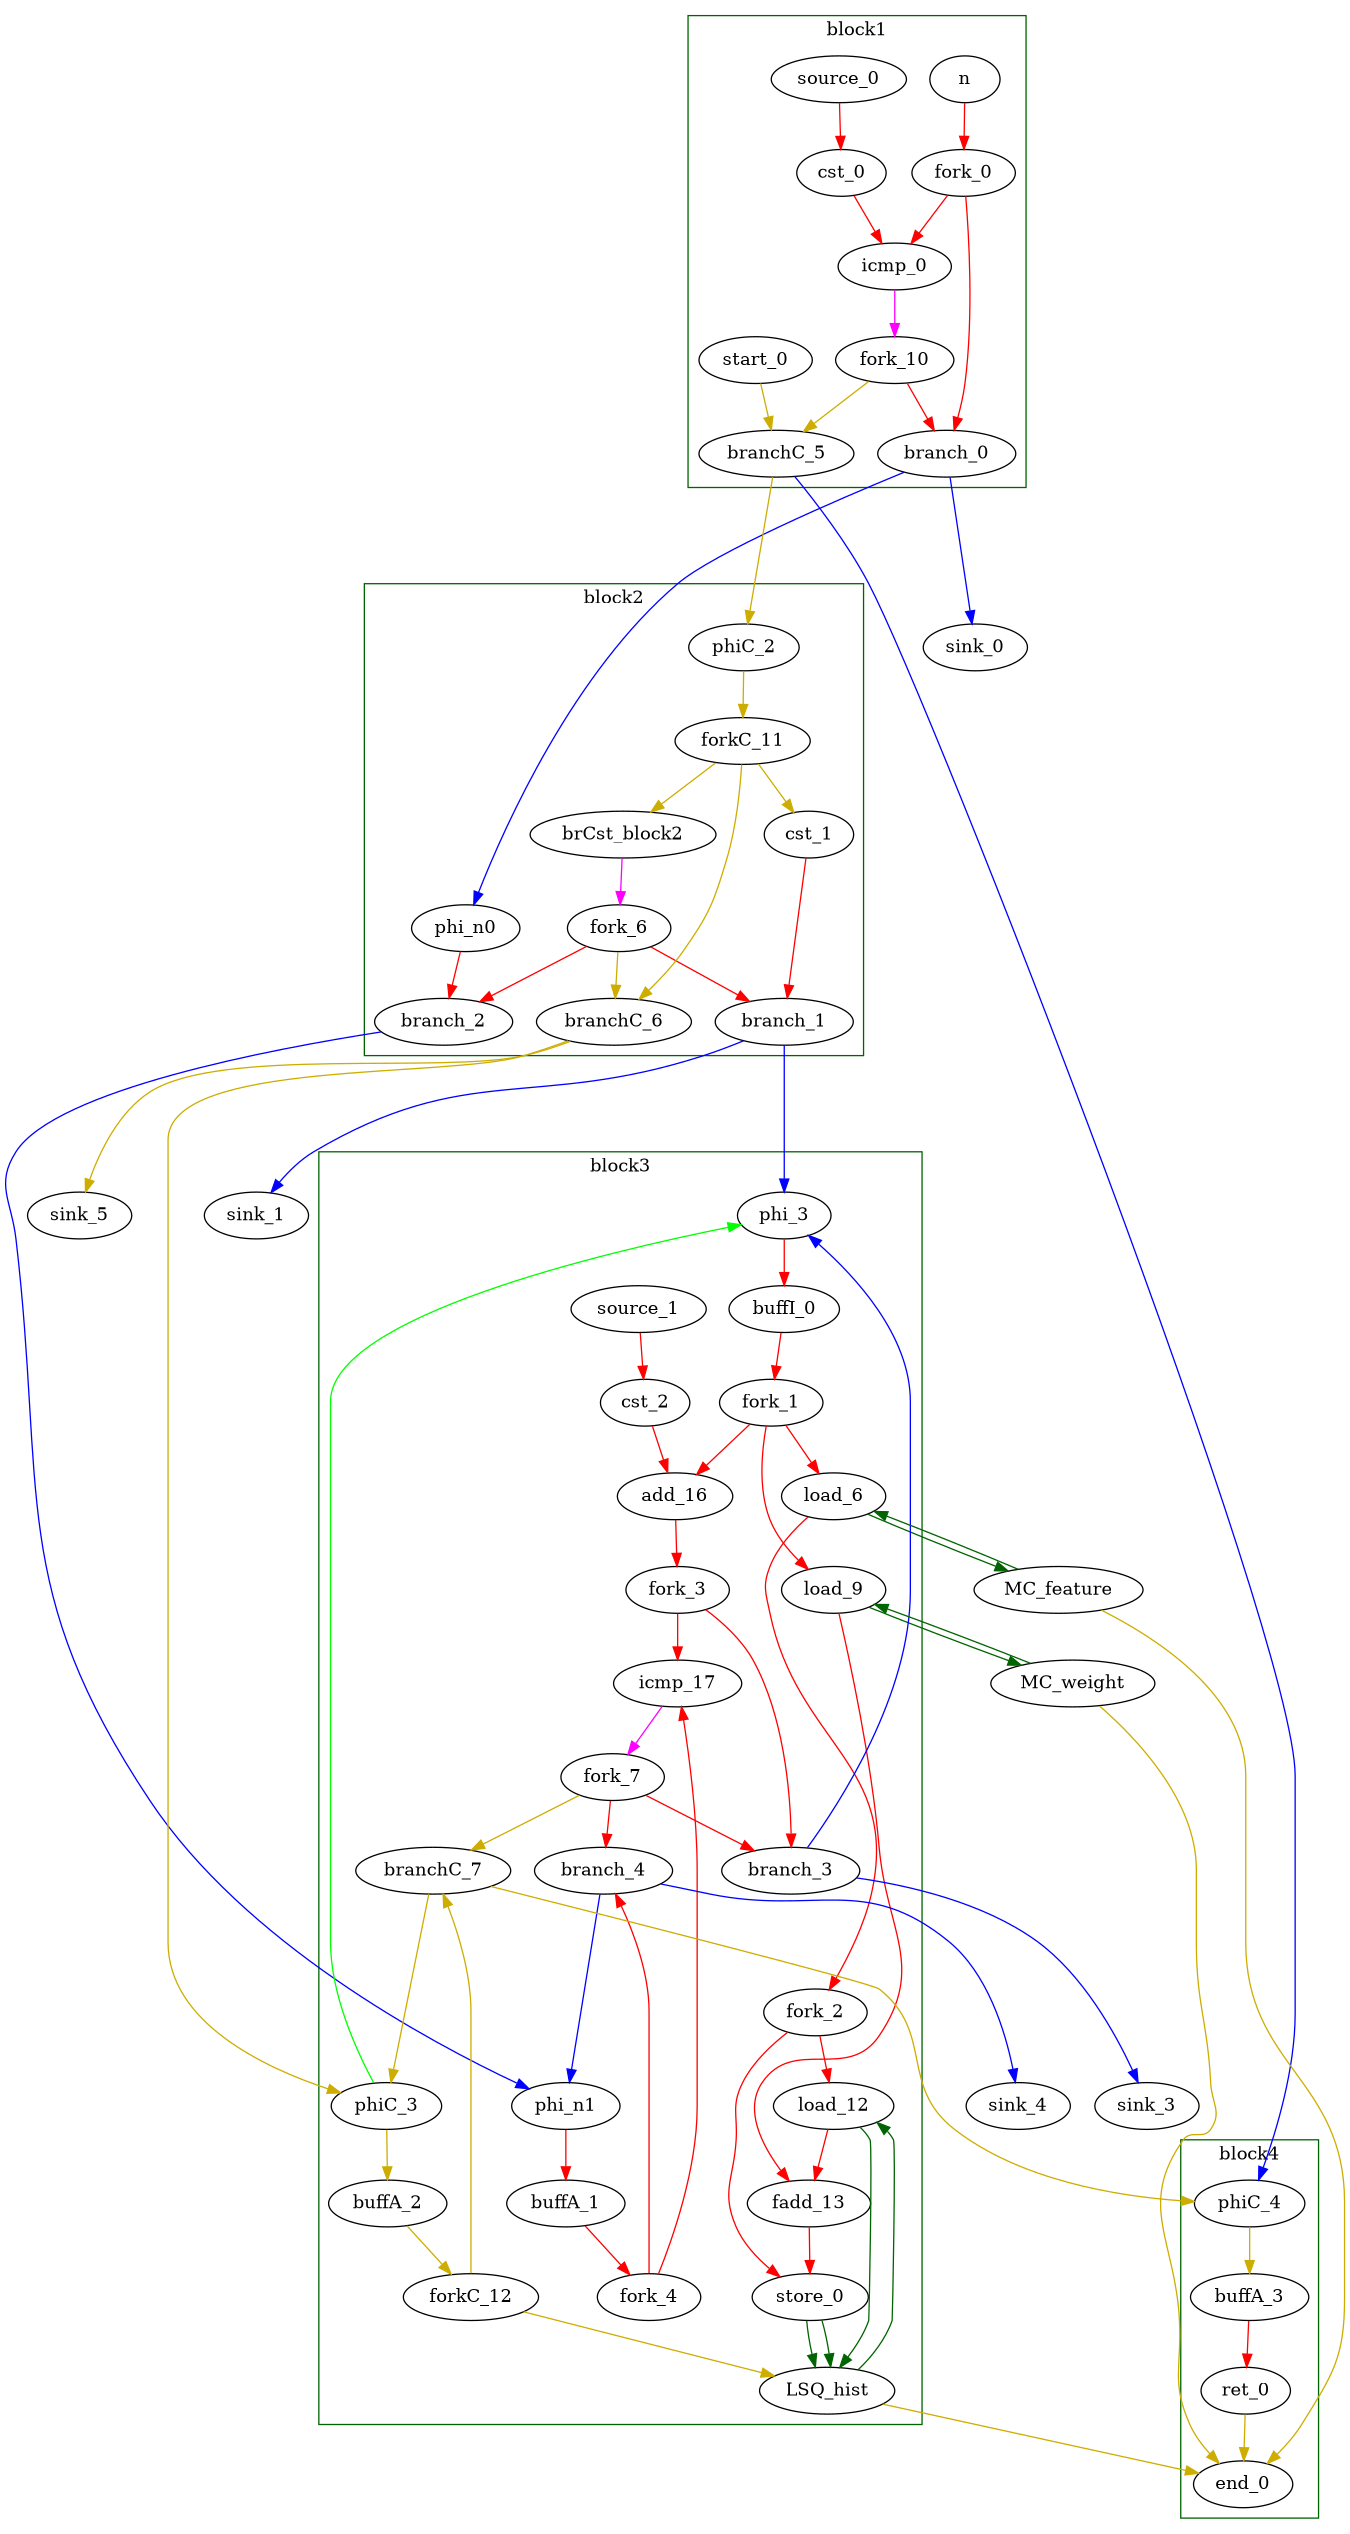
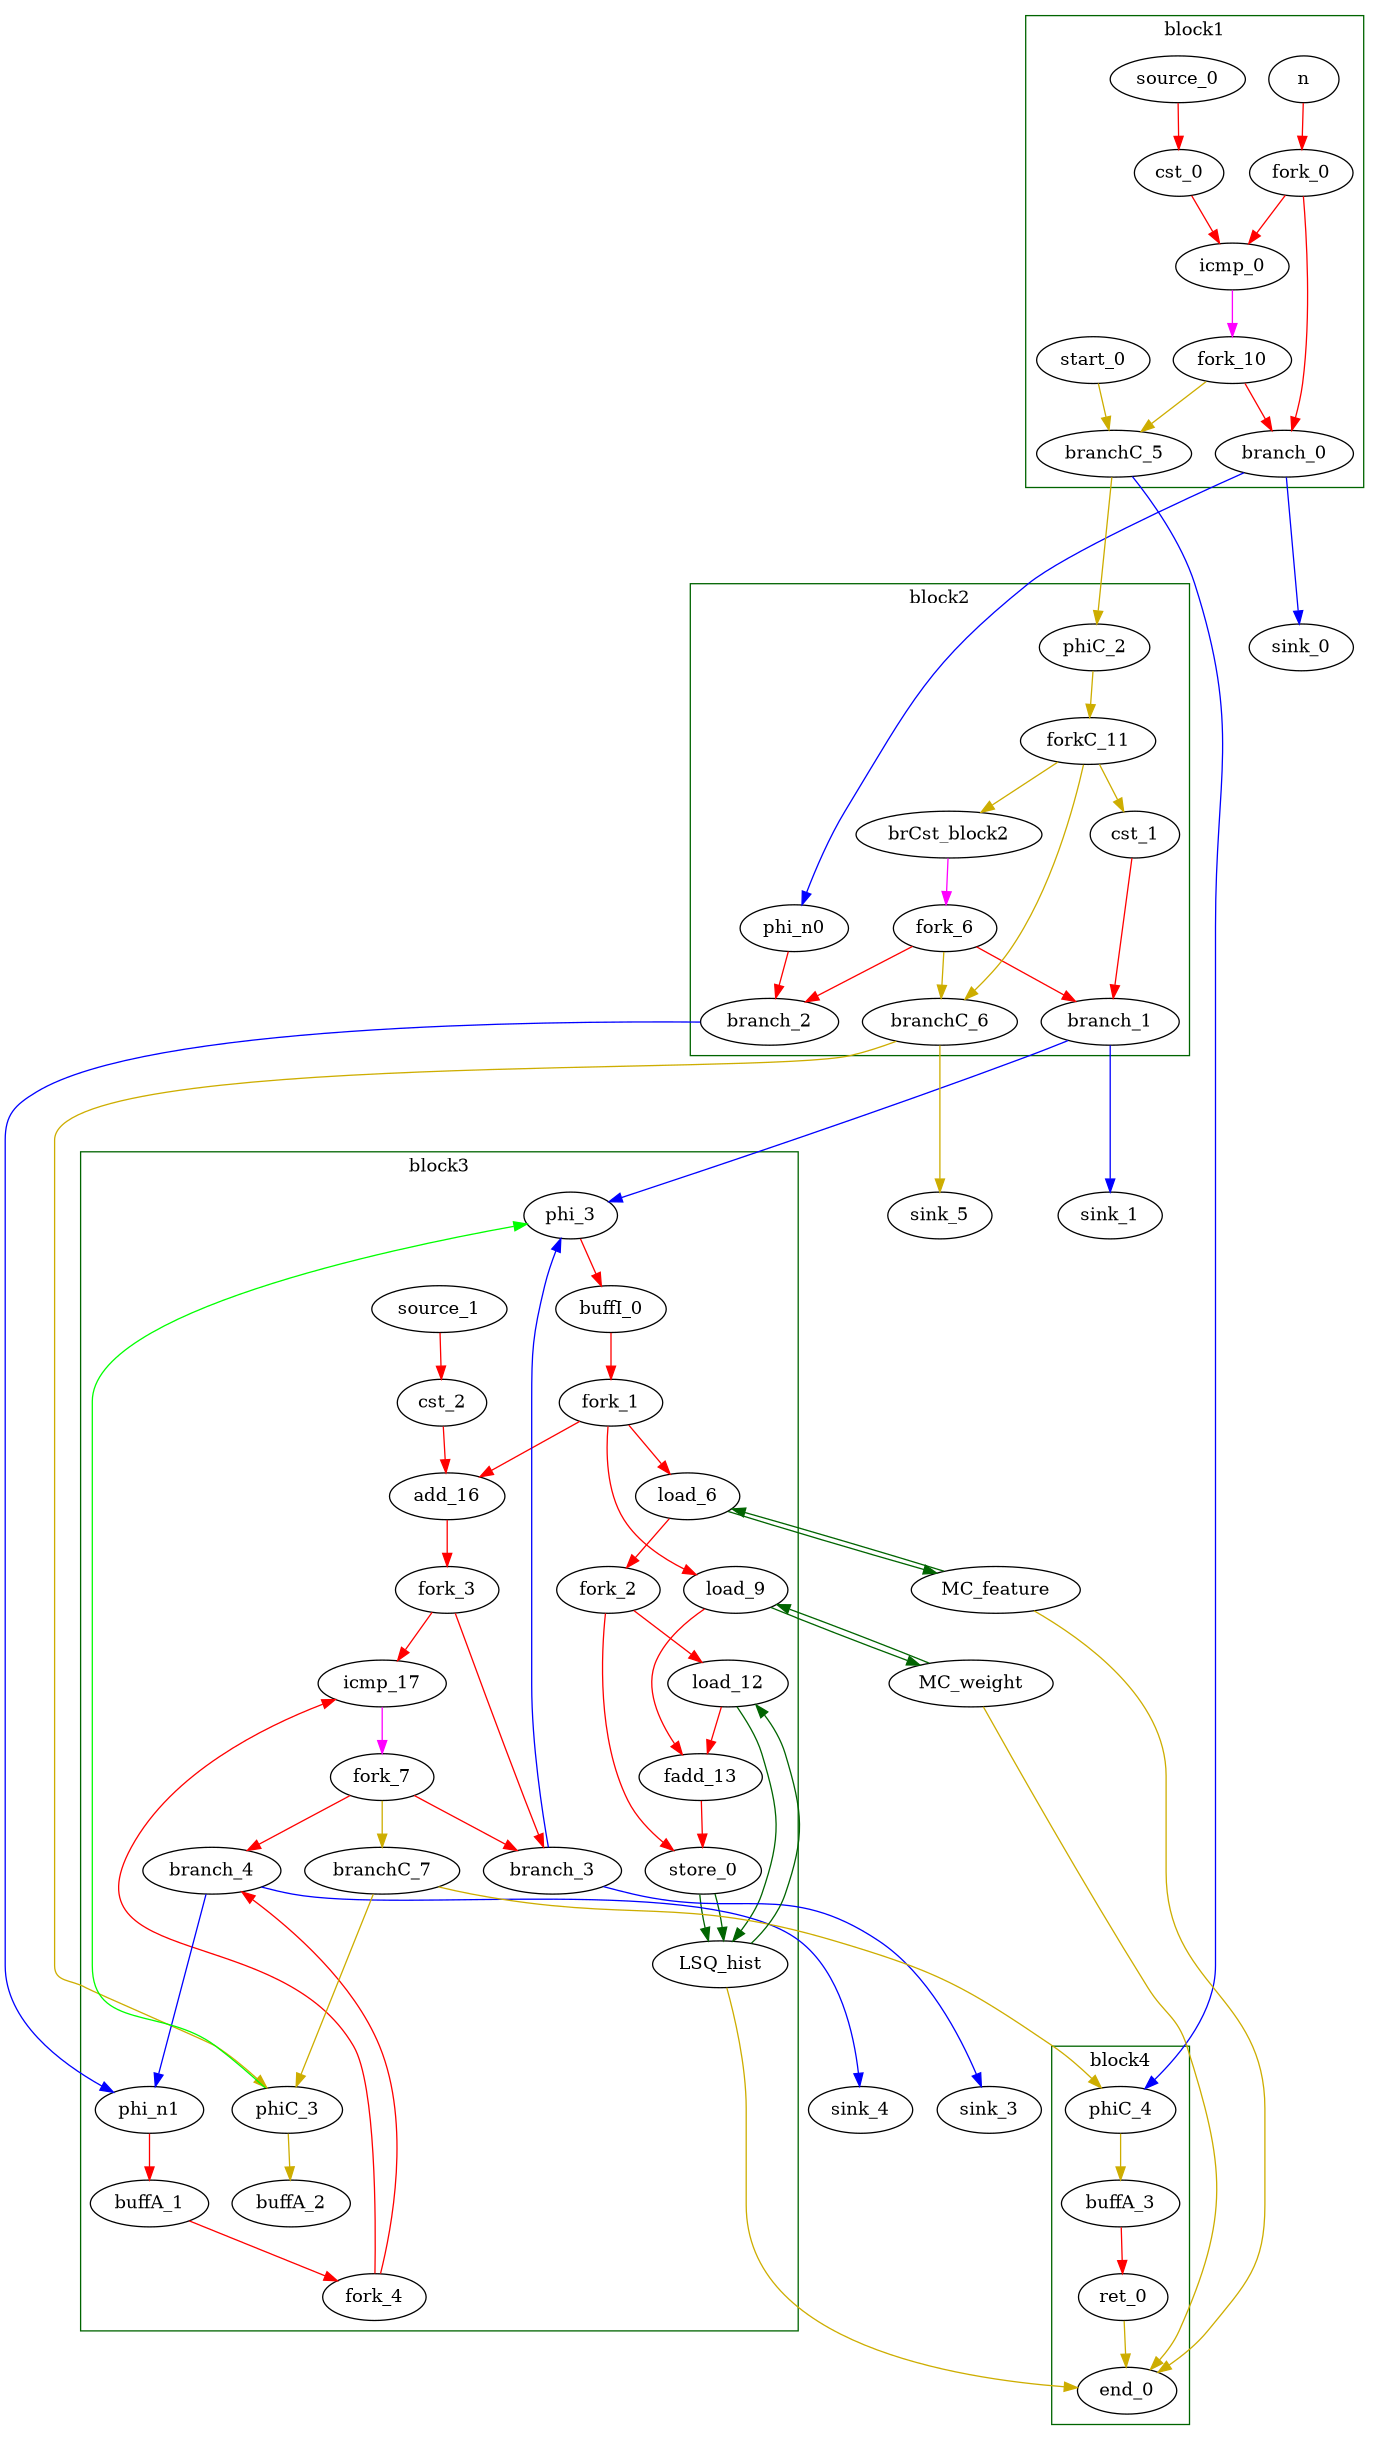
(471, 2297) -> none
